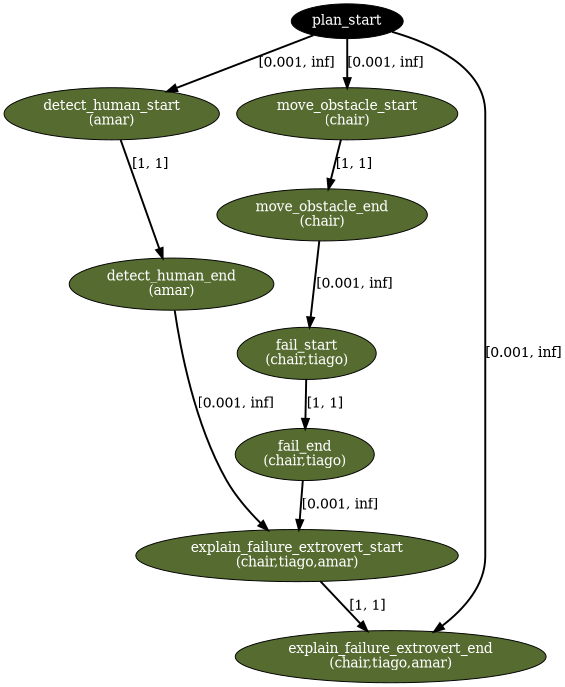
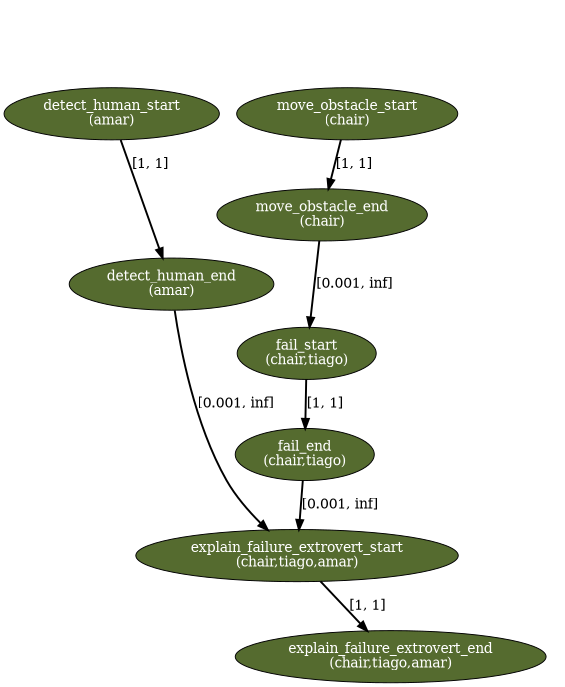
(347, 21) -> none
